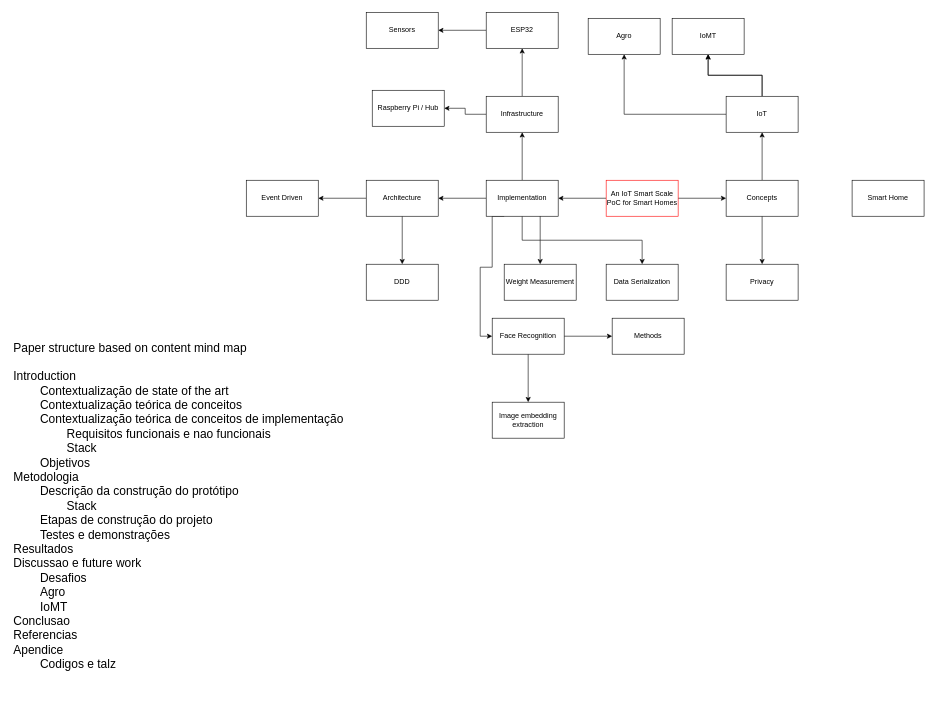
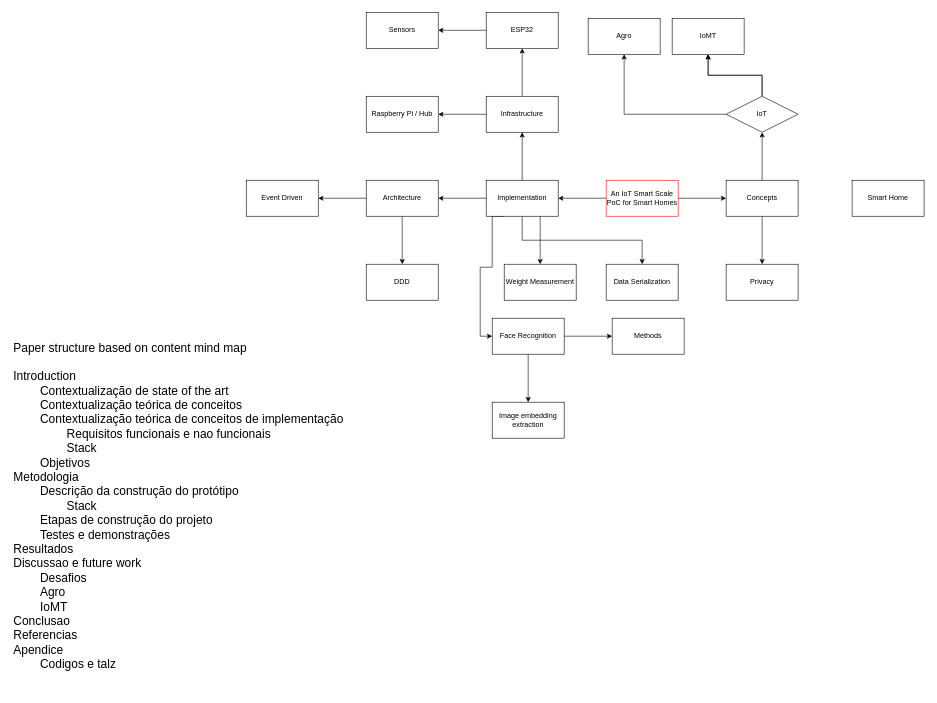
(408, 108) -> (402, 114)
(762, 114) -> (762, 114)
